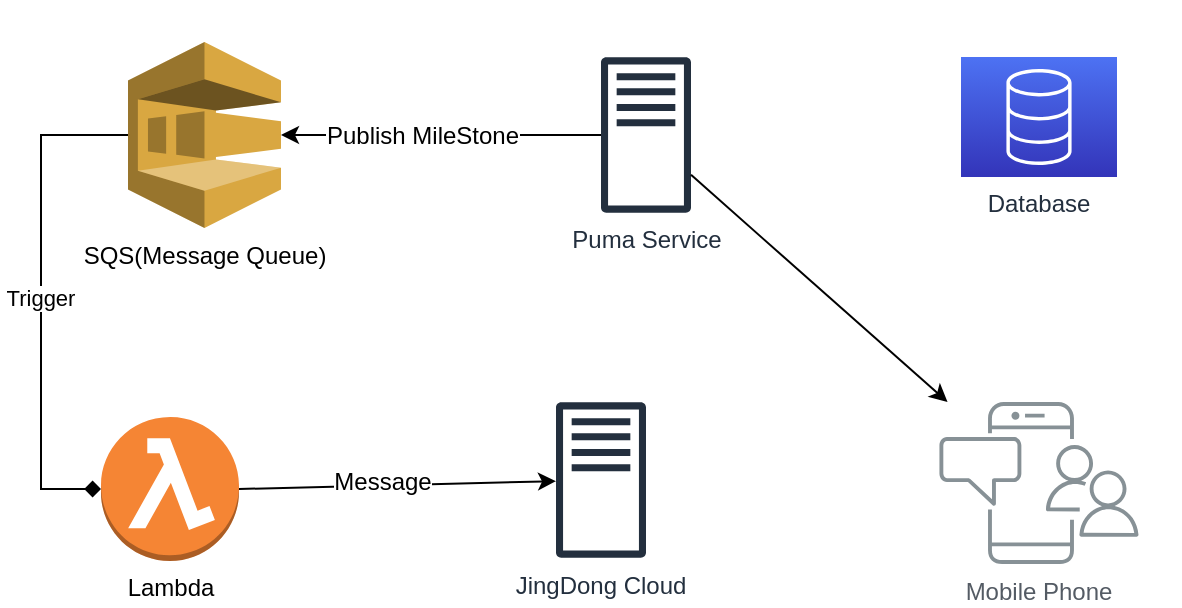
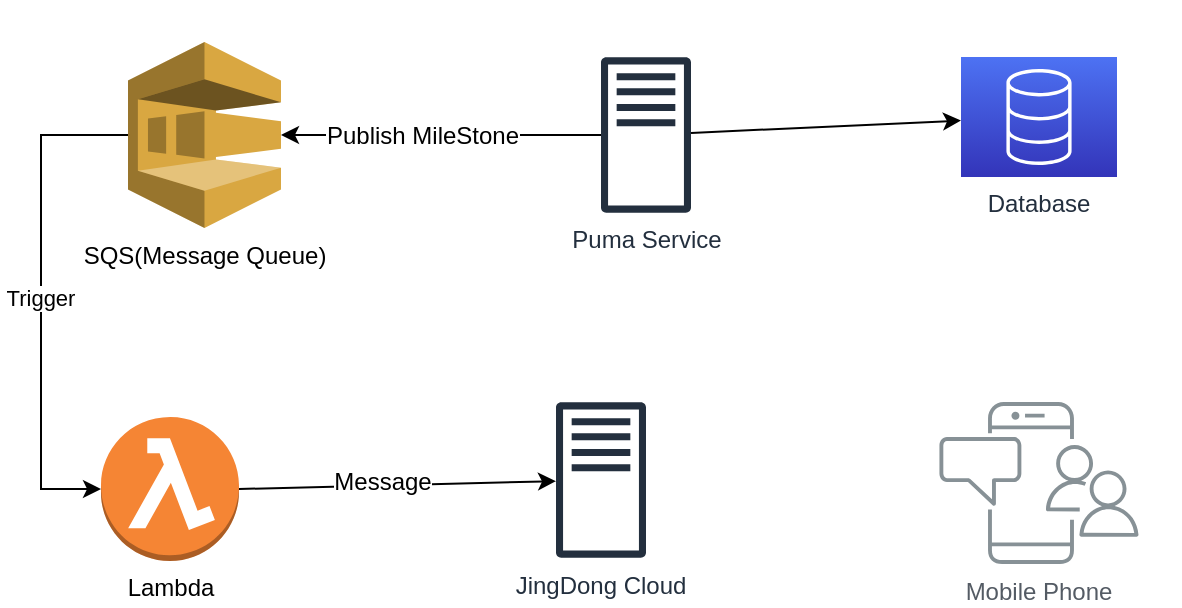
(814, 284) -> (819, 127)
(84, 489) -> (85, 489)
